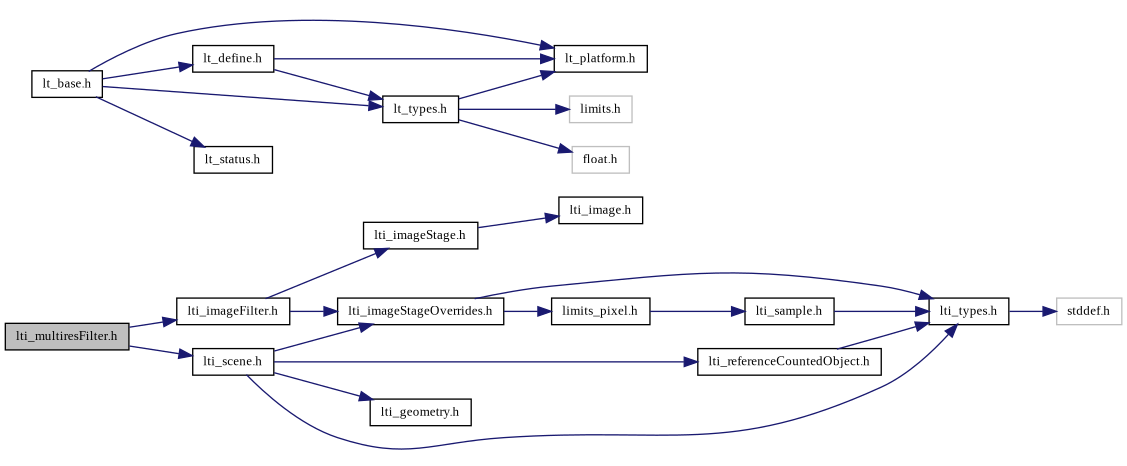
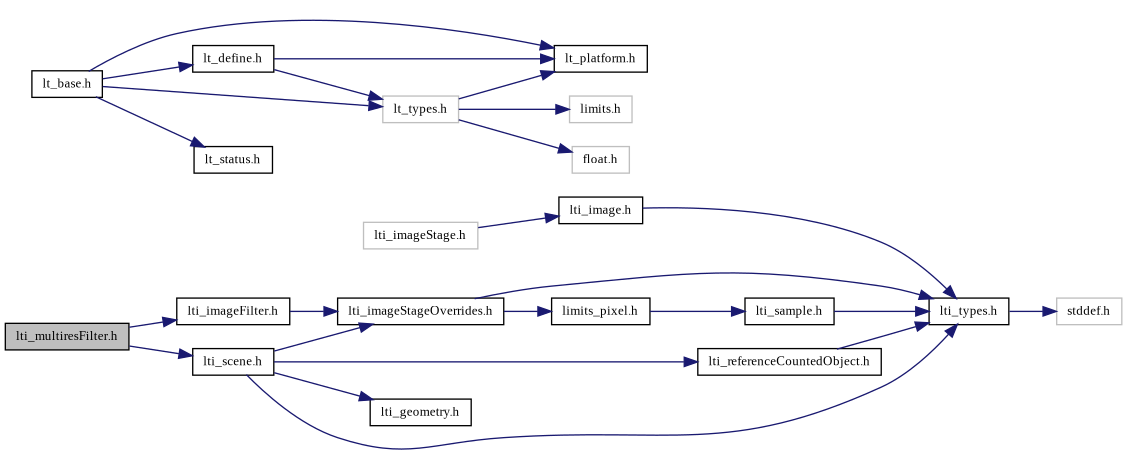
(421, 109) -> (421, 109)
none -> (804, 220)
(421, 236) -> (421, 236)
(321, 276) -> none
